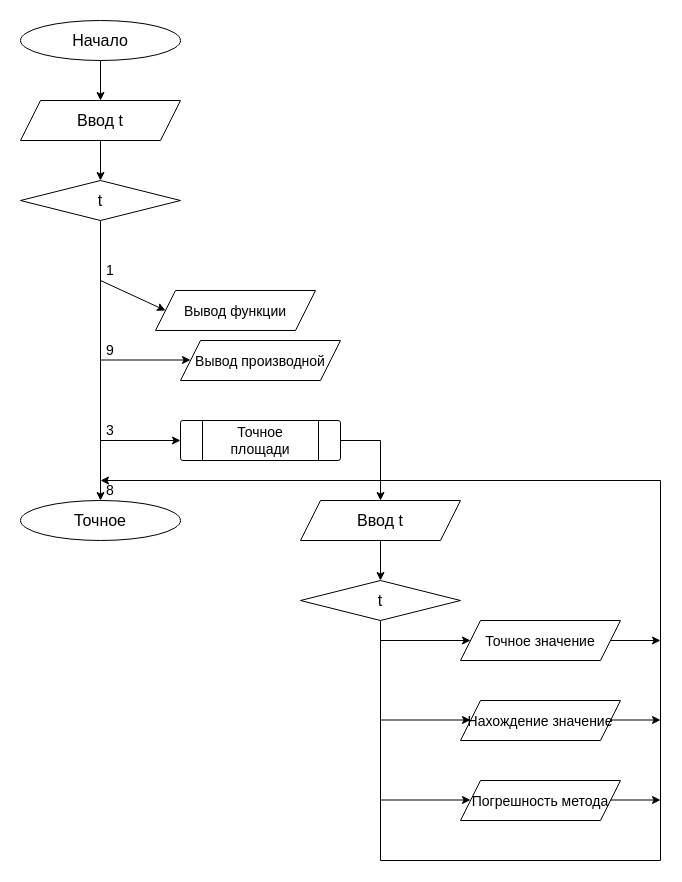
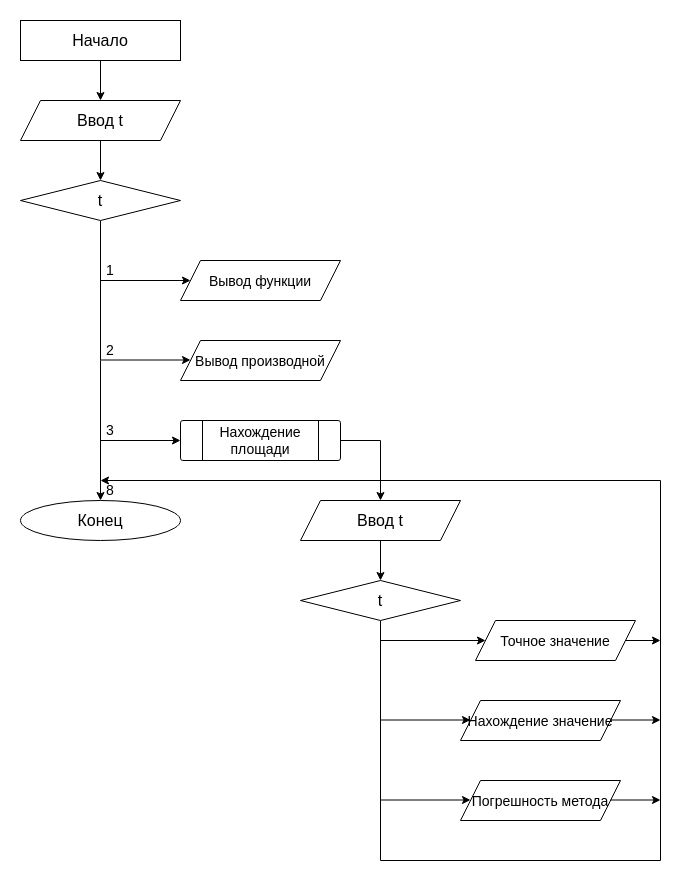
(101, 41) -> (101, 41)
(236, 311) -> (261, 281)
(111, 351) -> (111, 351)
(261, 441) -> (261, 441)
(101, 521) -> (101, 521)
(541, 641) -> (556, 641)
